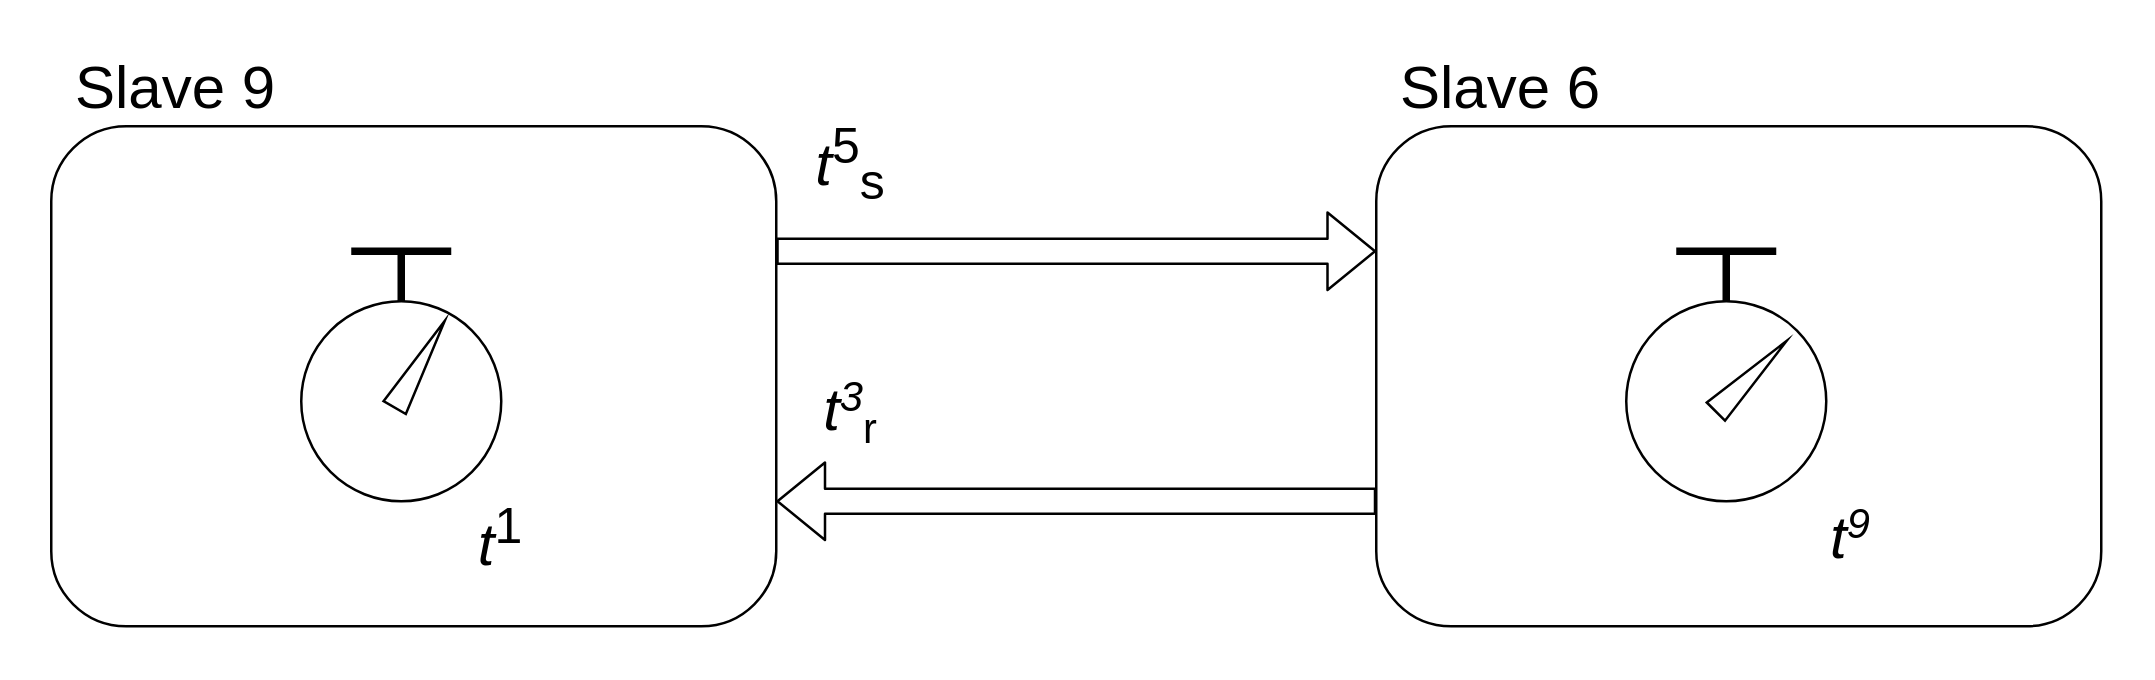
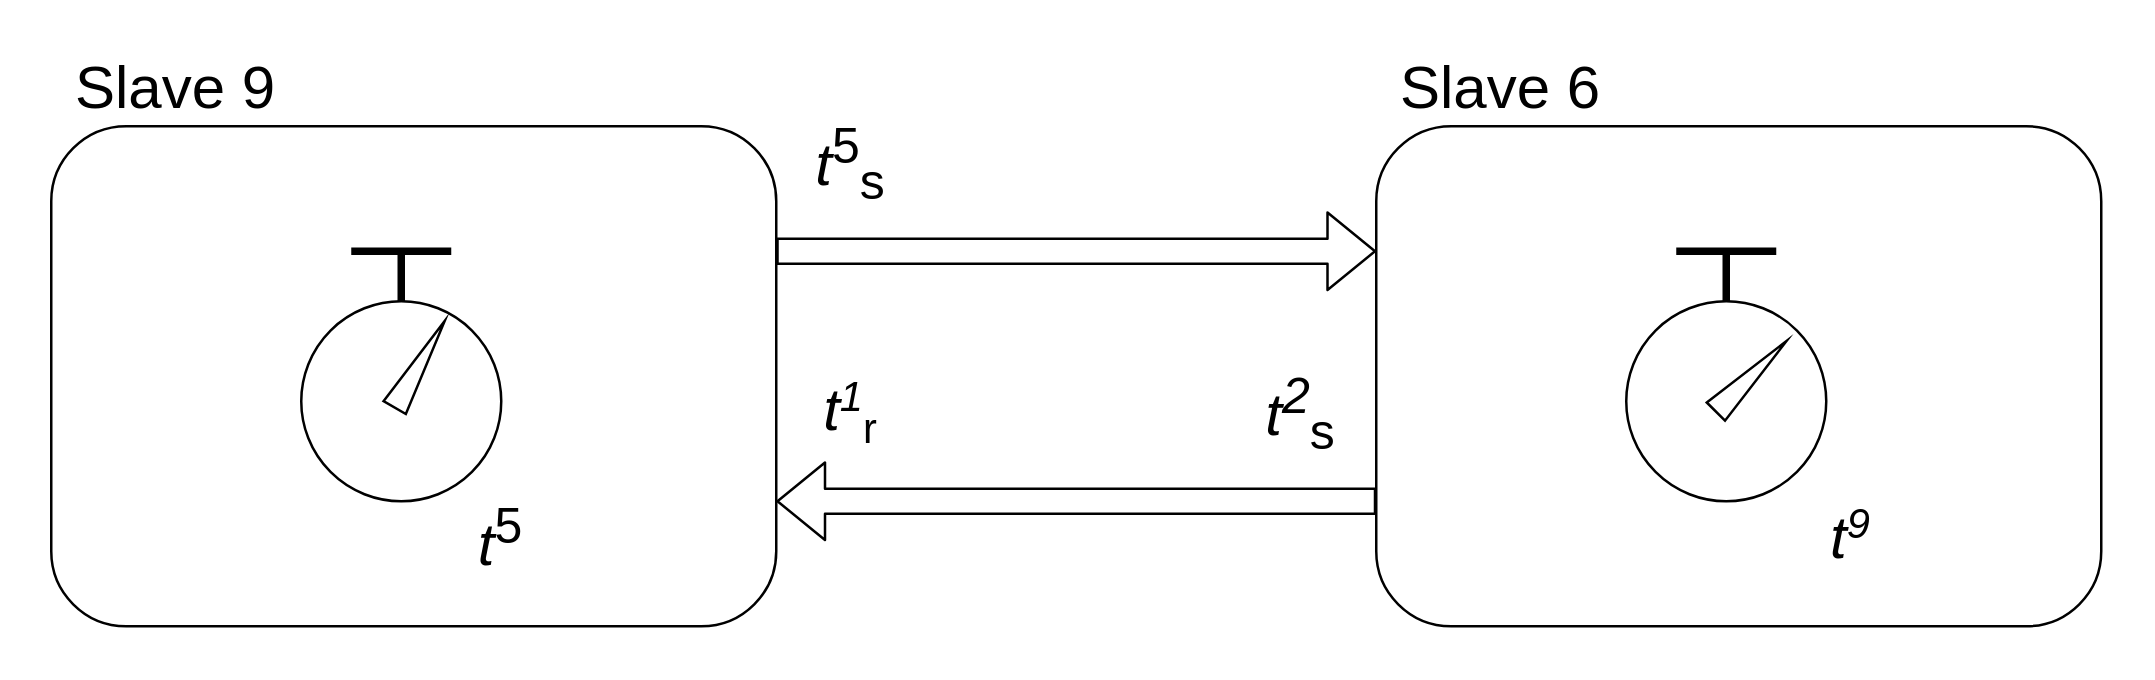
(851, 414) -> (851, 414)
none -> (1301, 414)
(501, 539) -> (501, 539)
